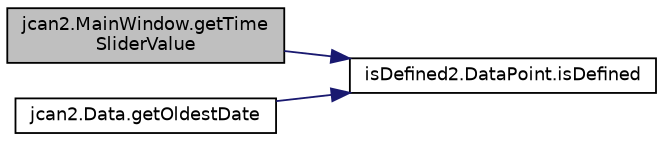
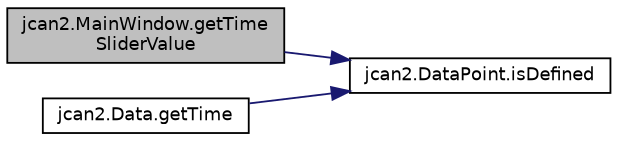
(503, 76) -> (480, 76)
(146, 116) -> (146, 116)
